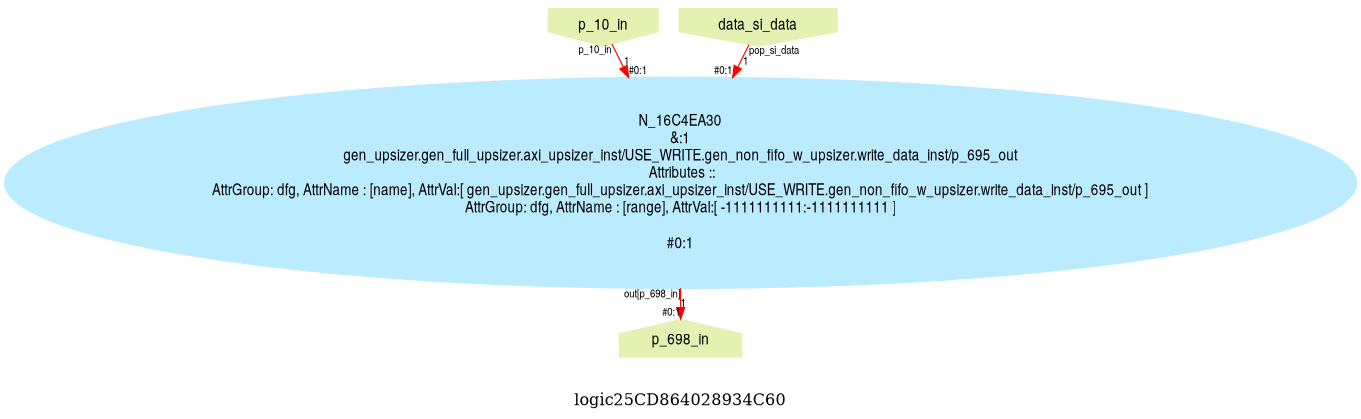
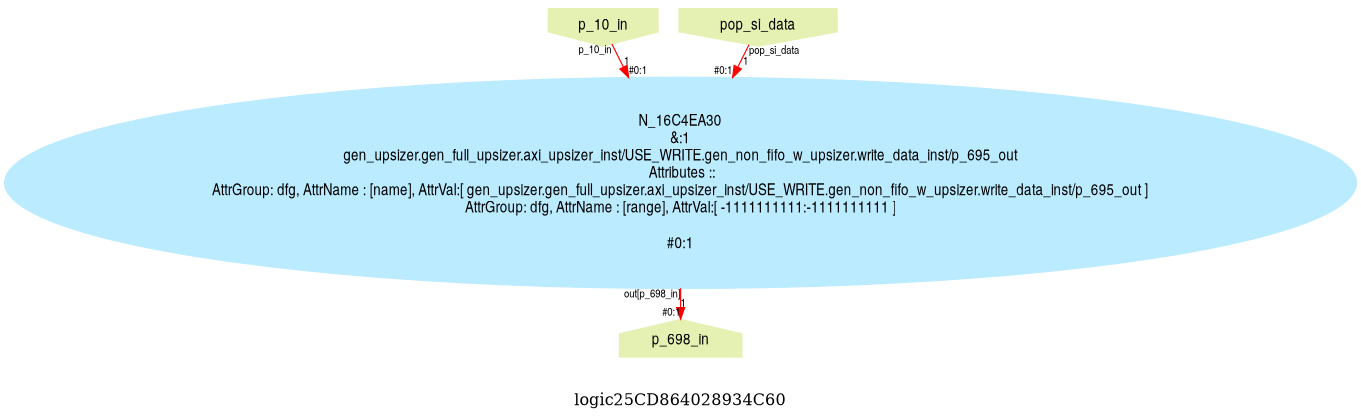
(758, 25) -> (758, 25)
